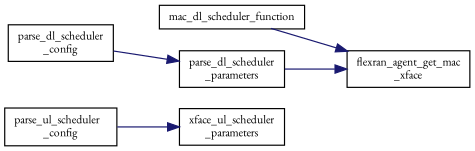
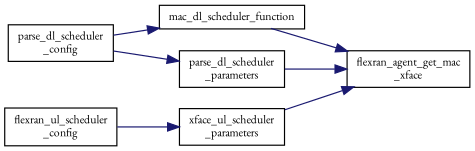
none -> (130, 33)
none -> (314, 100)
(61, 127) -> (61, 127)
